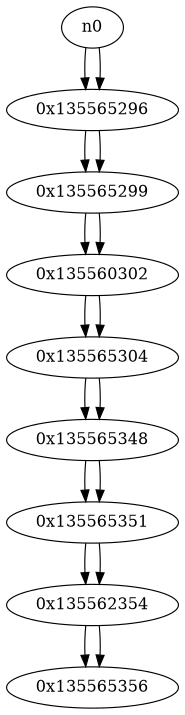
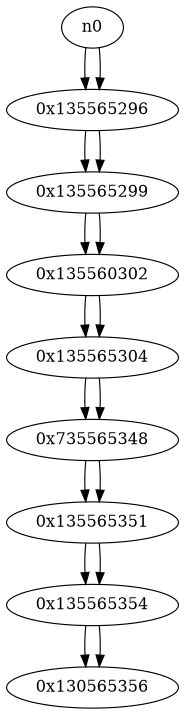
(93, 440) -> (93, 440)
(93, 605) -> (93, 605)
(93, 688) -> (93, 688)
